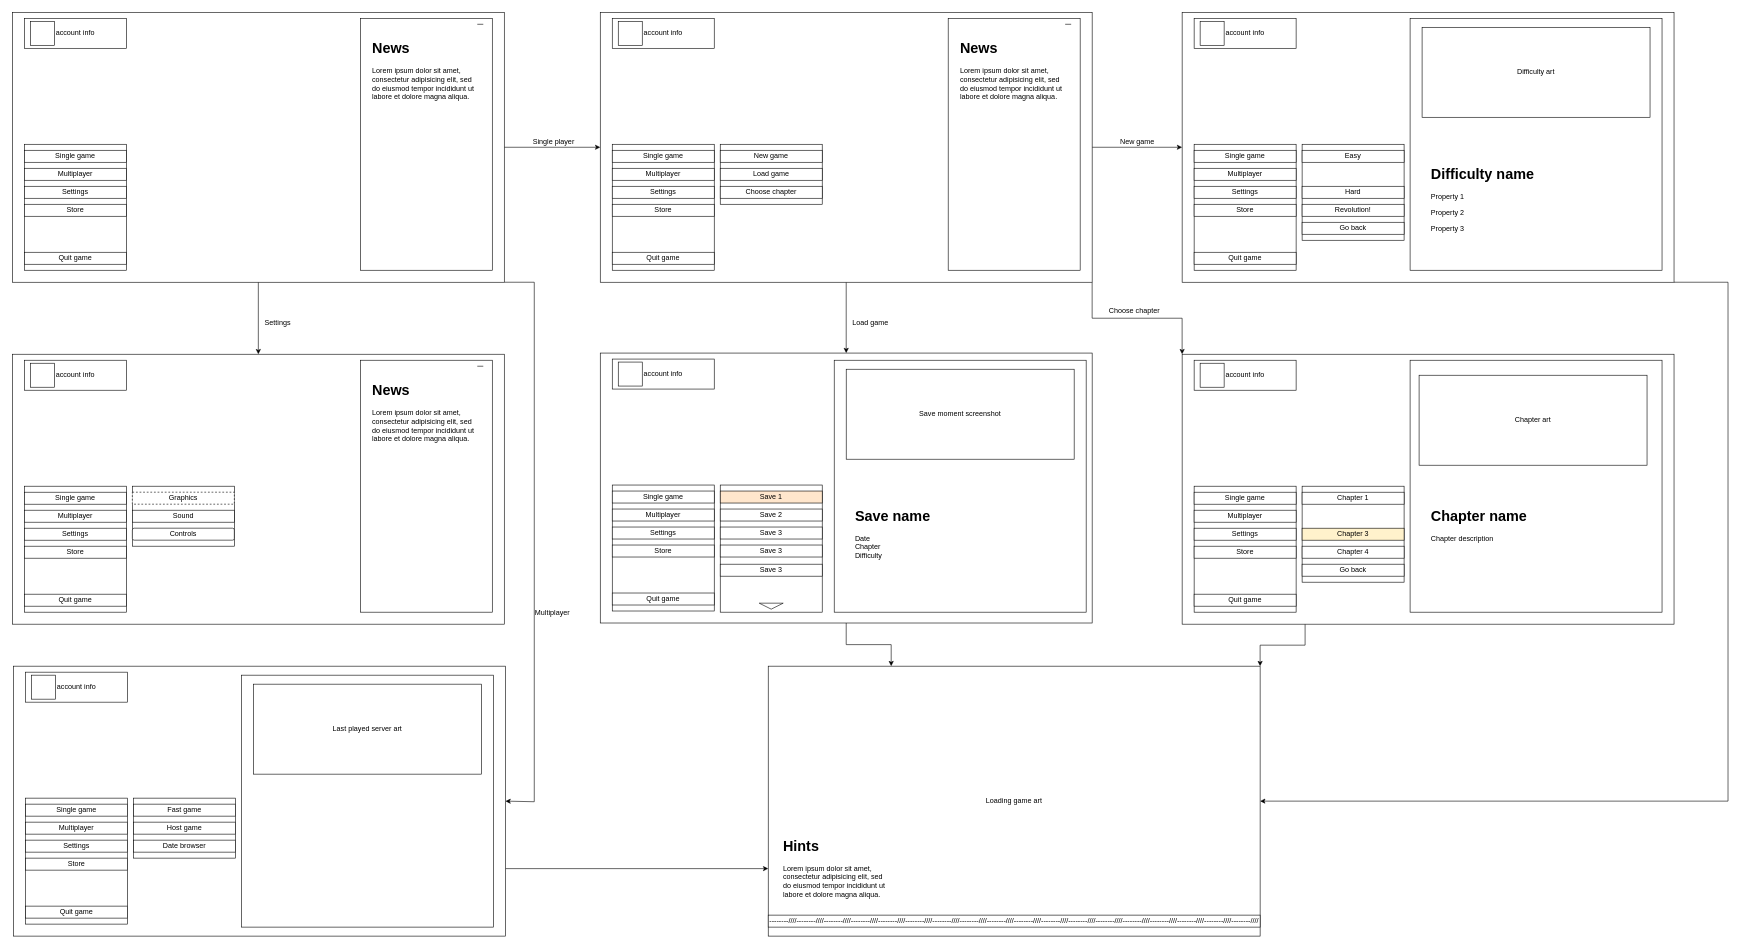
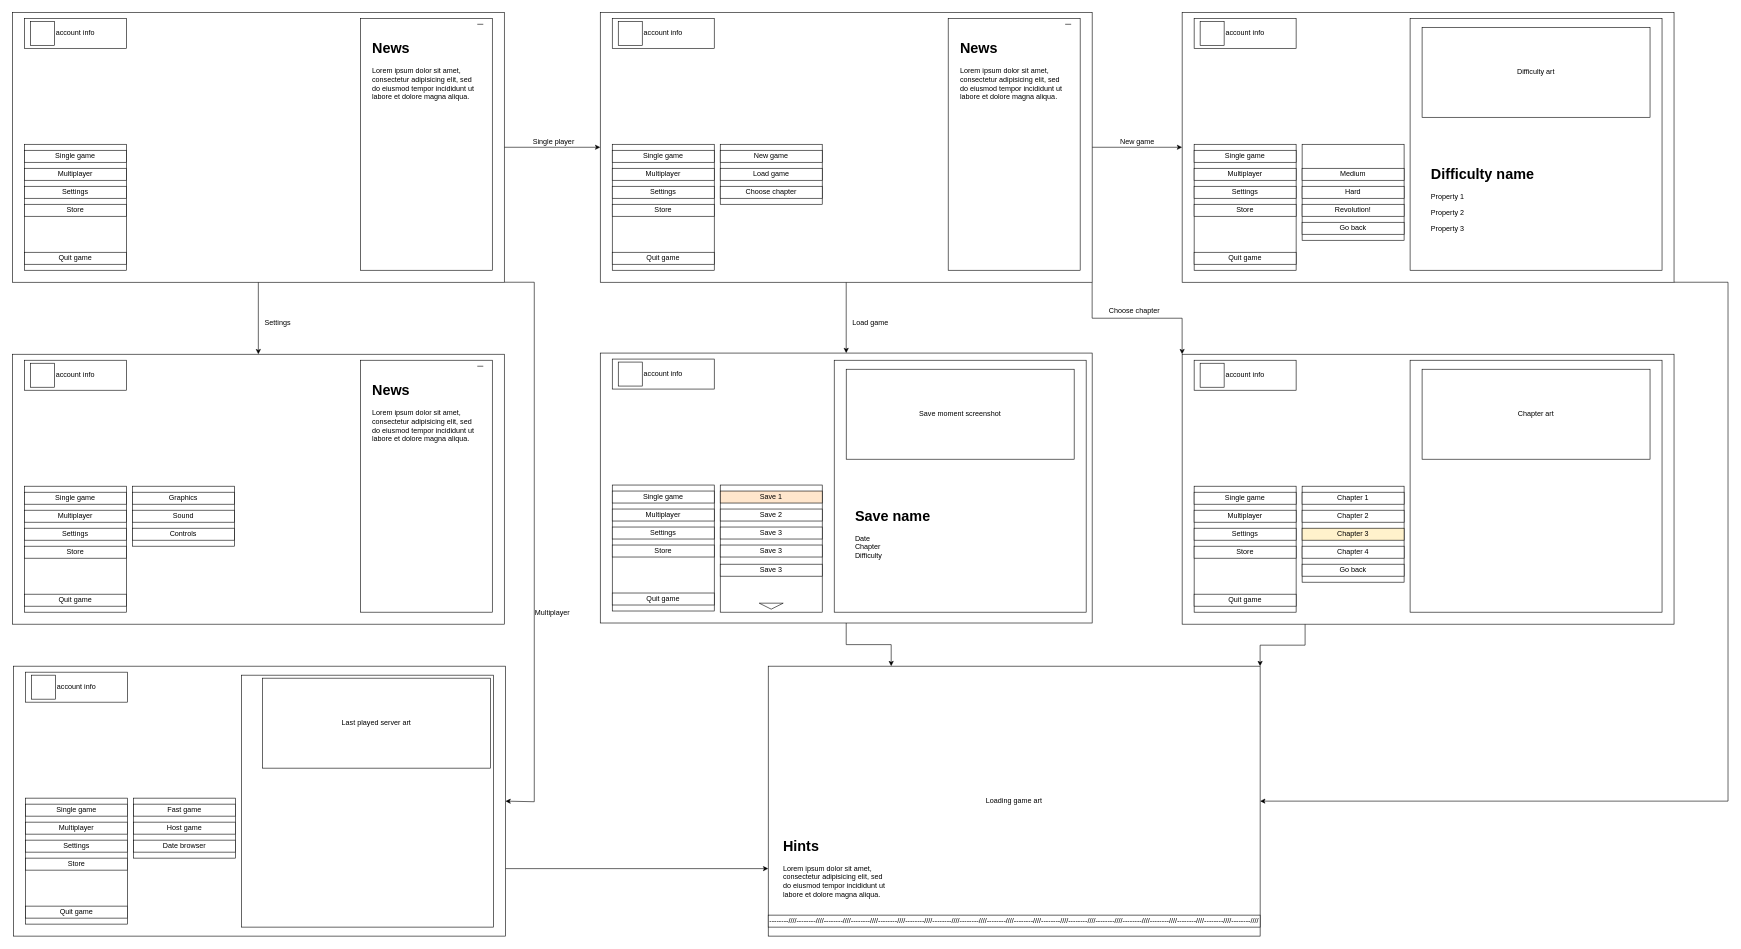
(1353, 156) -> none
none -> (1353, 174)
(1533, 420) -> (1536, 414)
(183, 498) -> (183, 498)
none -> (1353, 516)
(183, 534) -> (183, 534)
(1485, 540) -> none
(368, 729) -> (377, 723)
